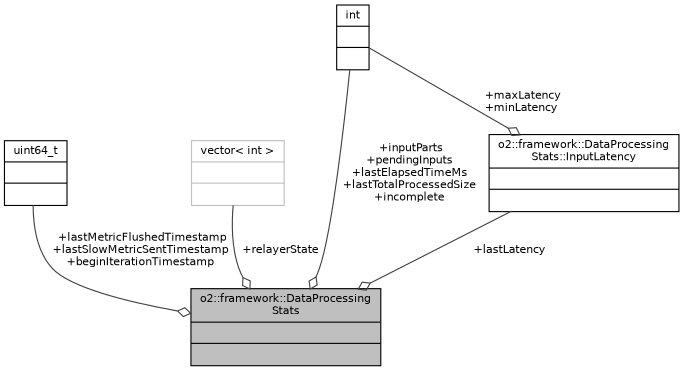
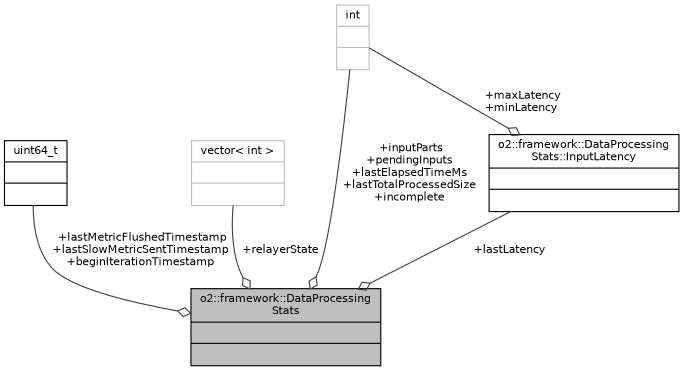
(353, 37) -> (353, 37)
